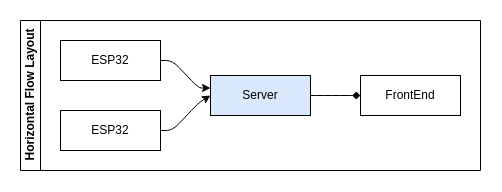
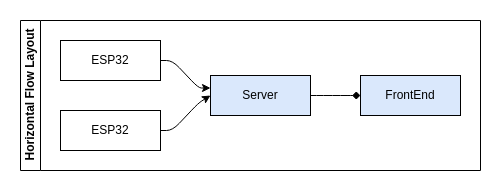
(411, 96) -> (411, 96)
